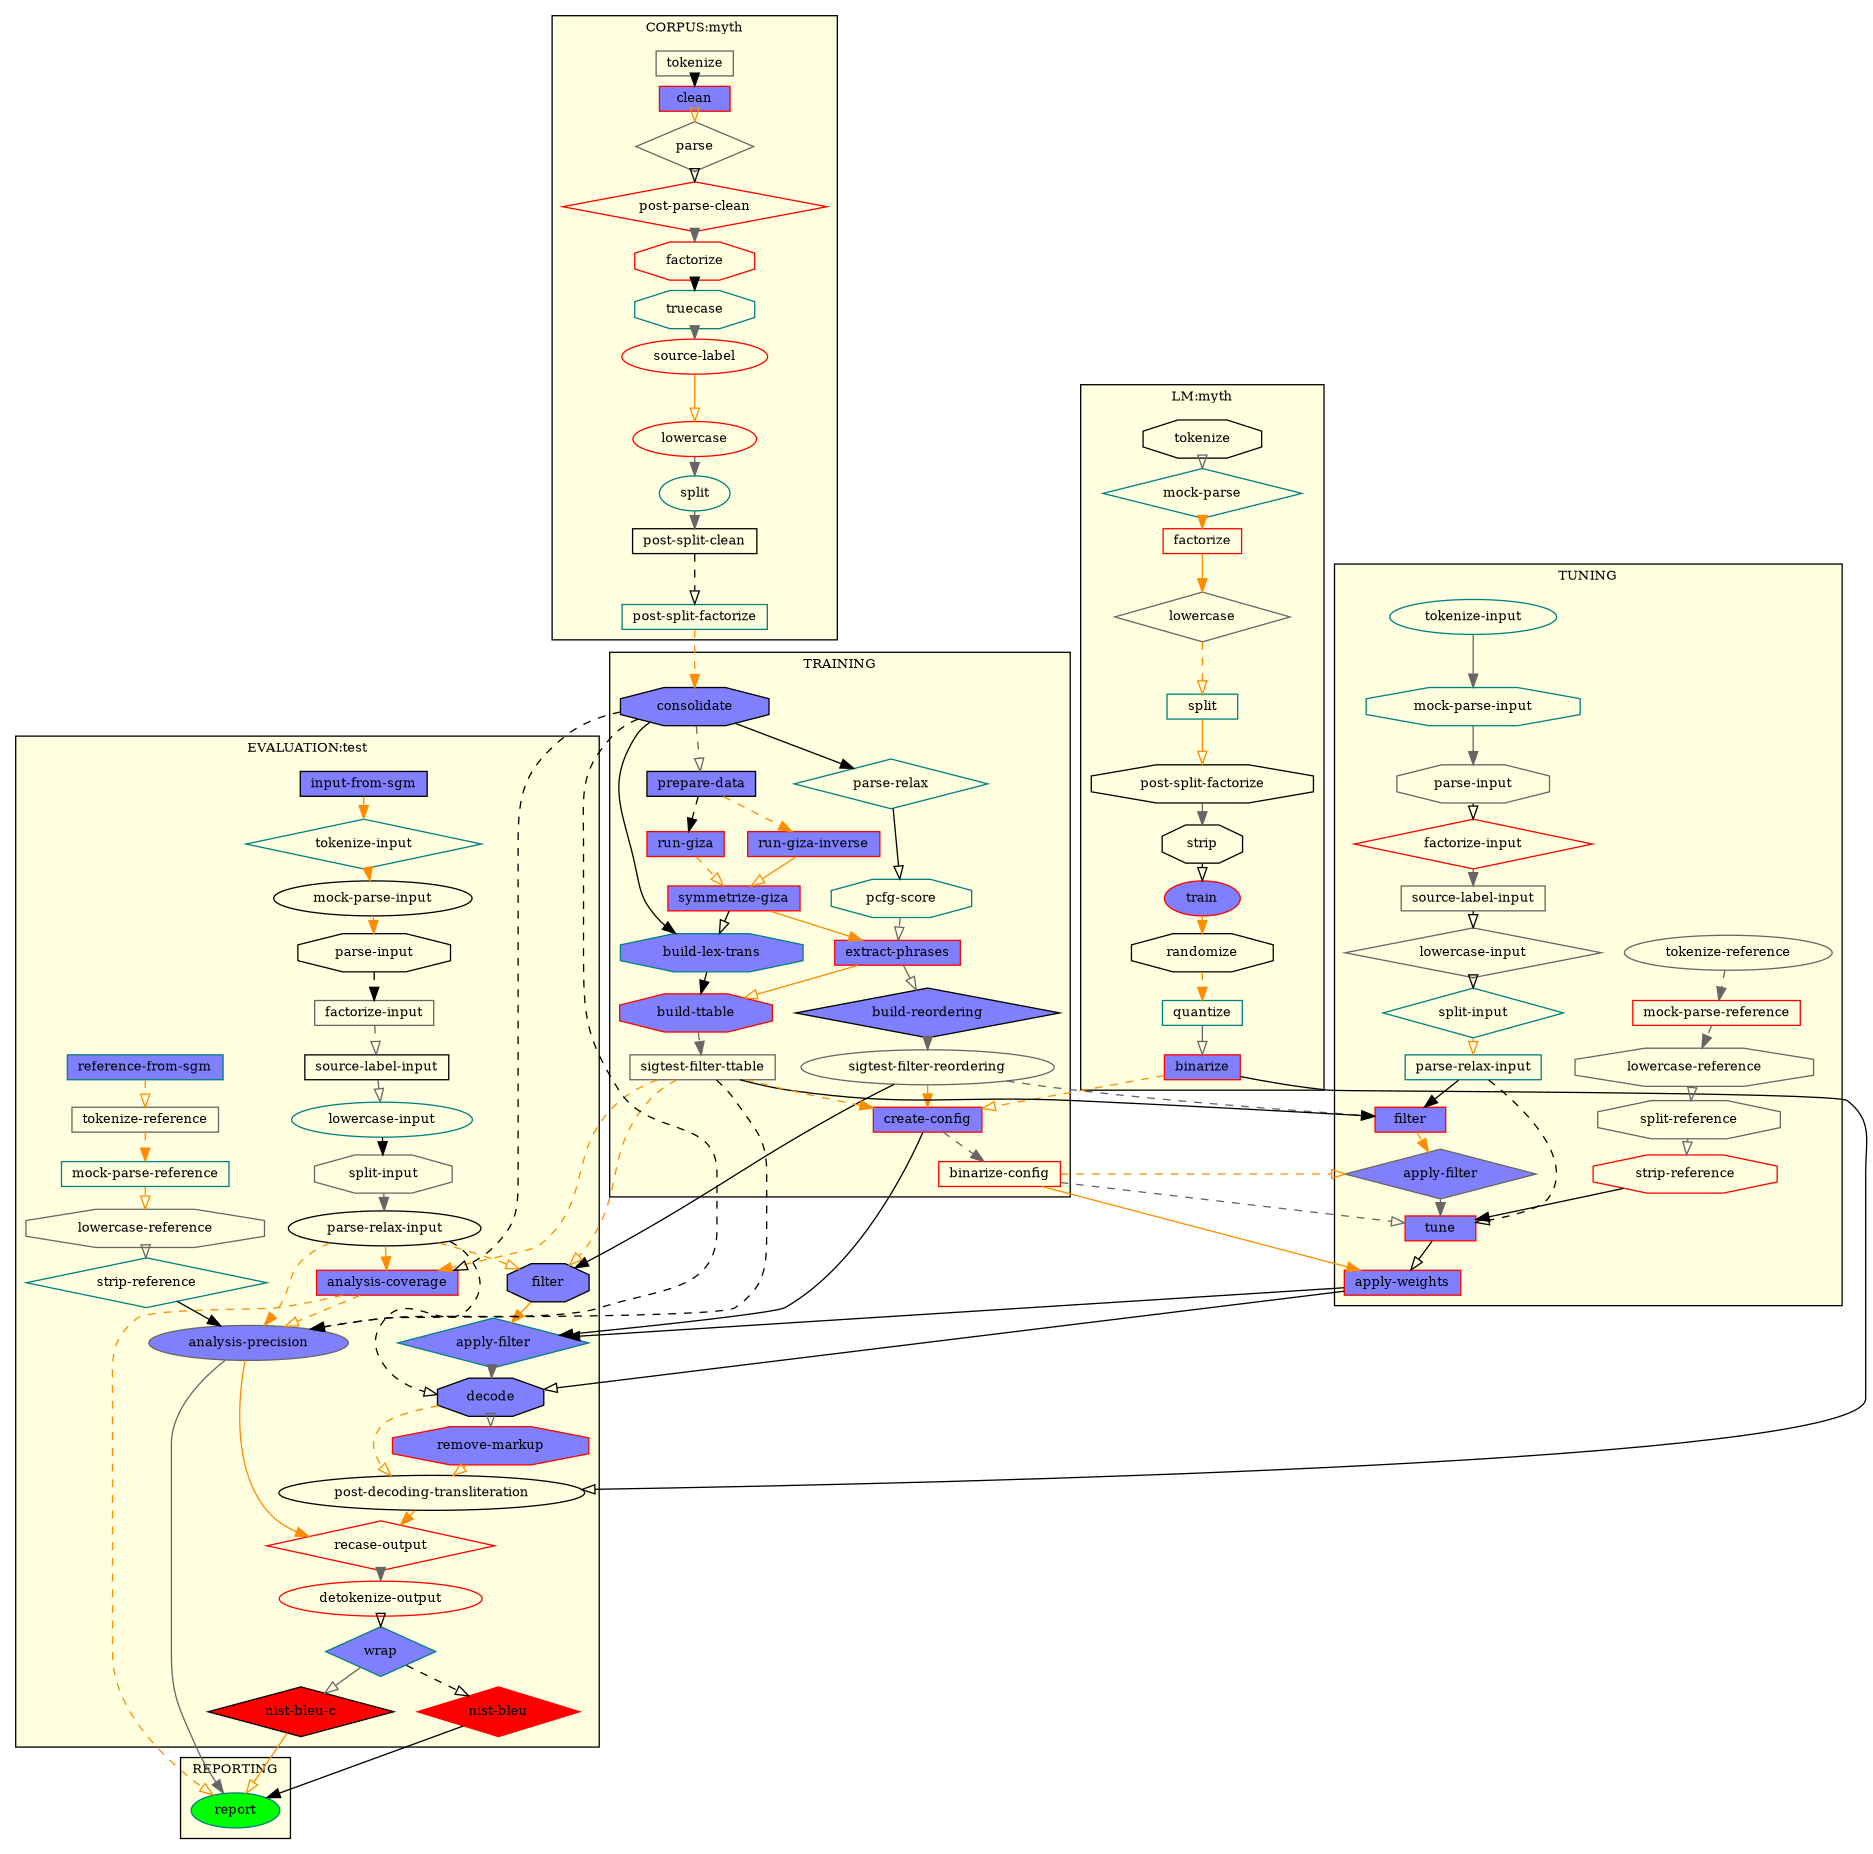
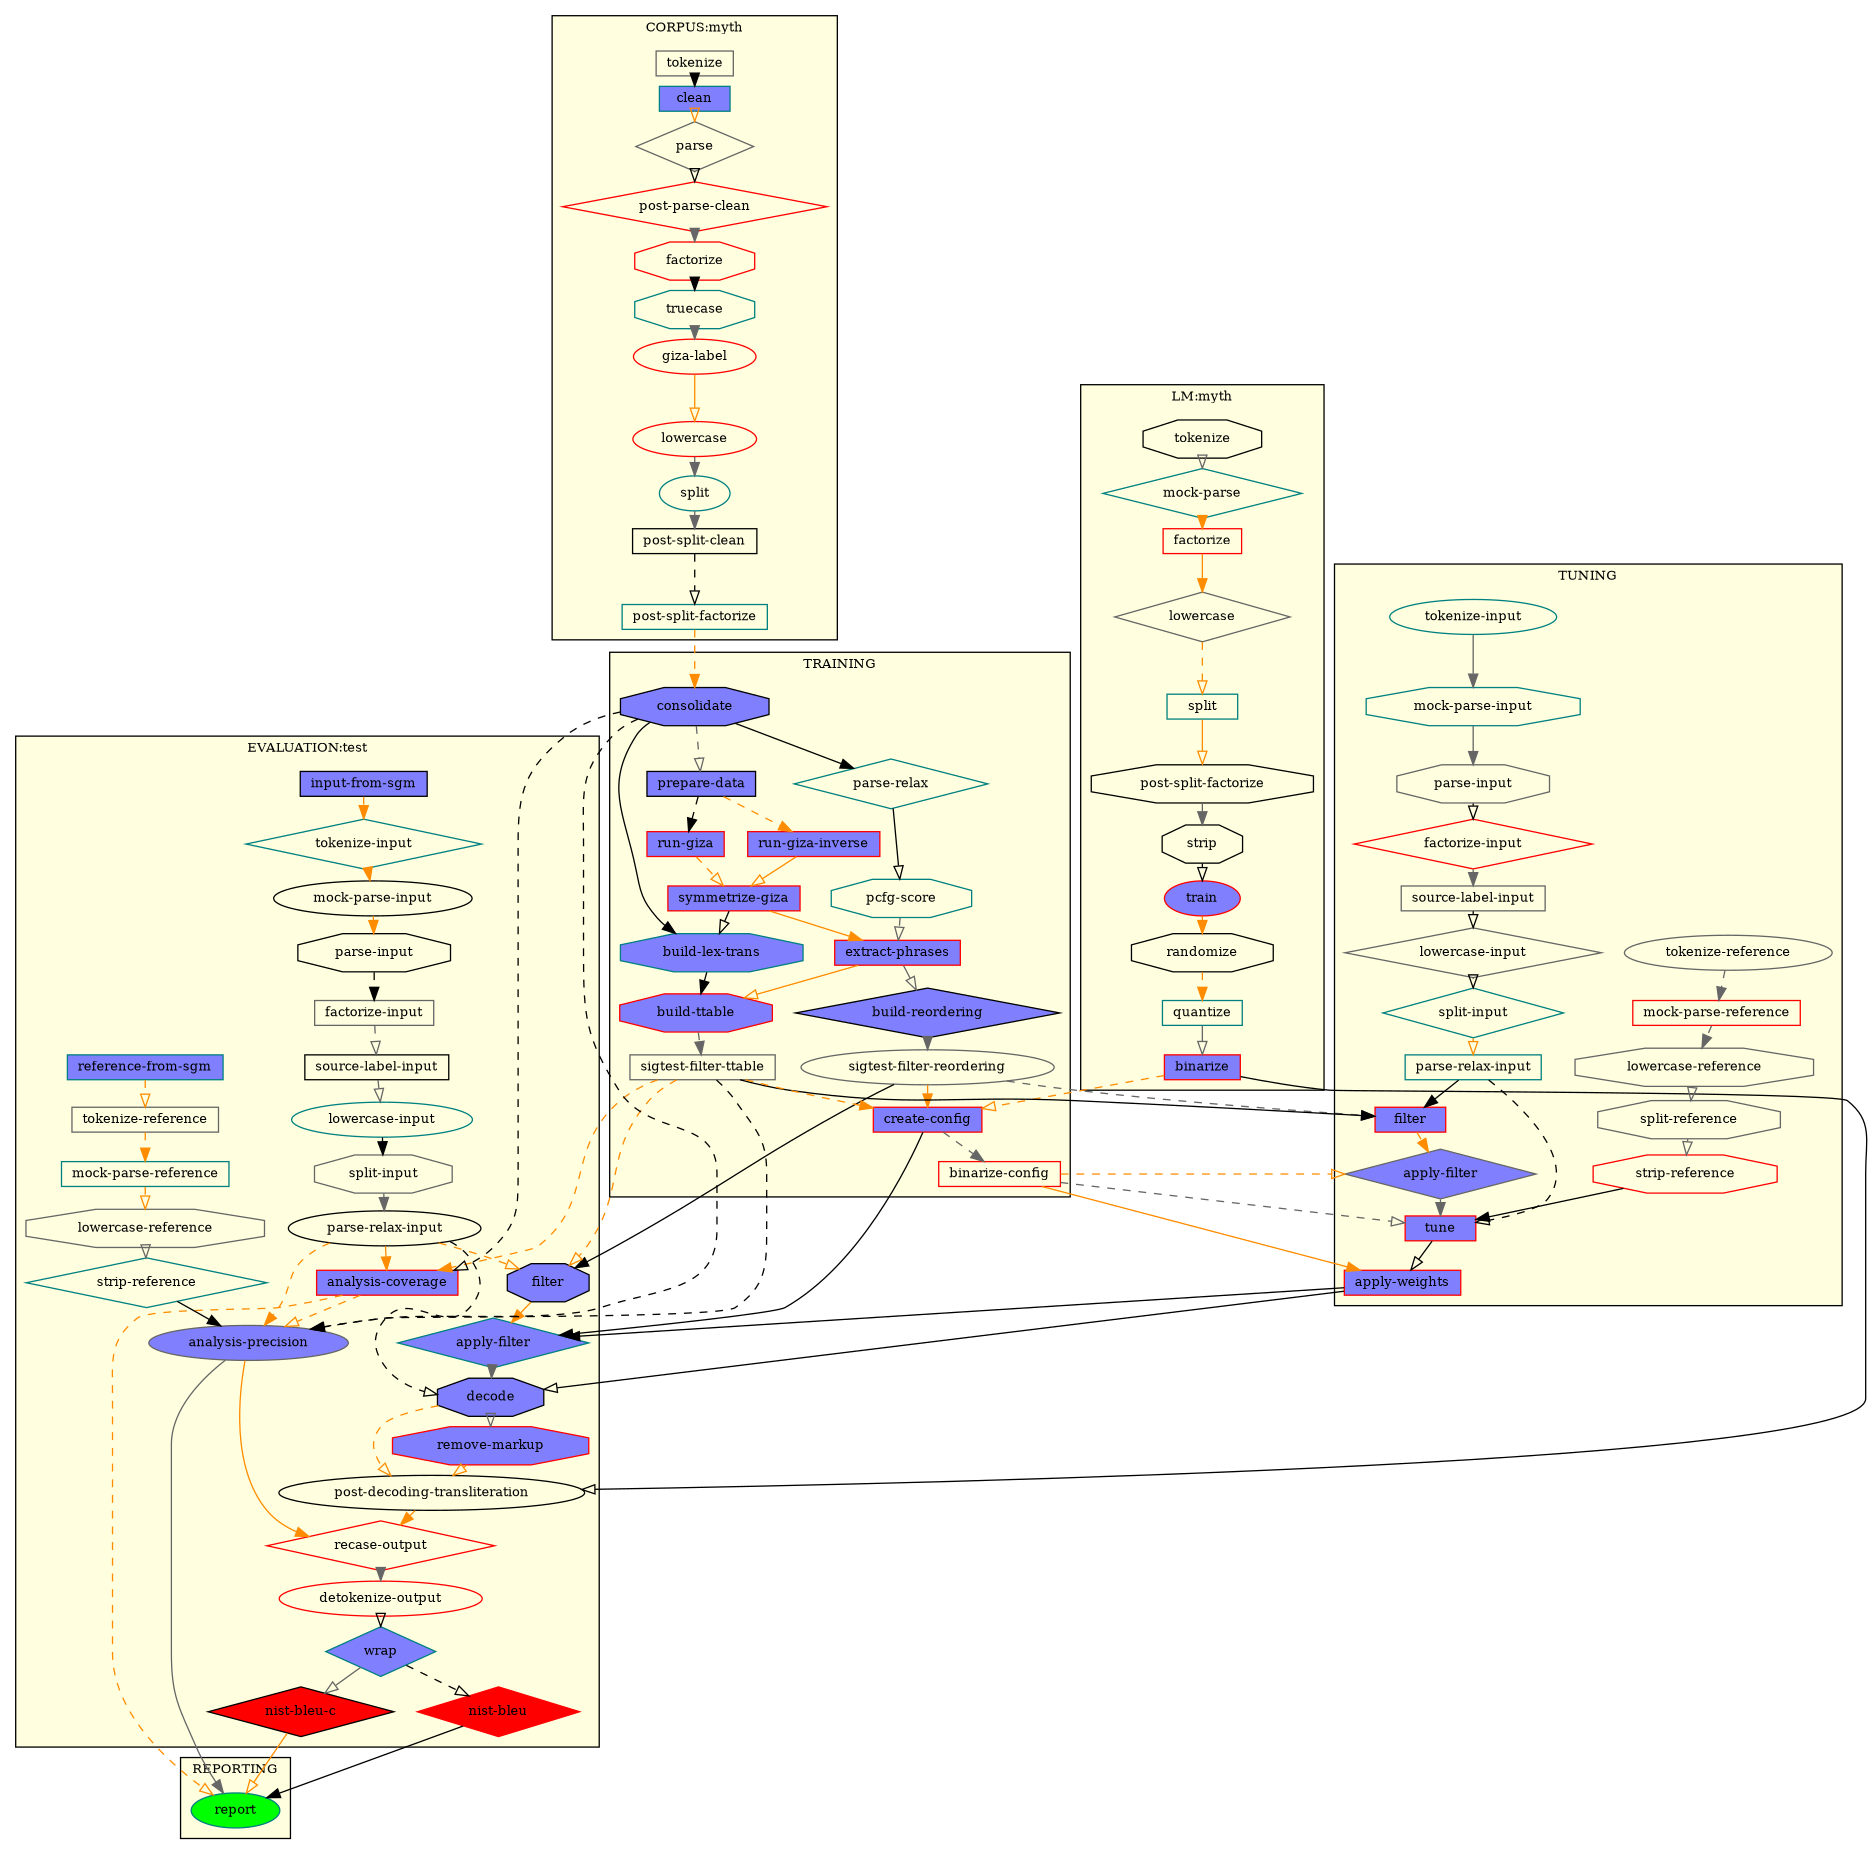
(695, 99) -> (695, 99)
(695, 357) -> (695, 357)
